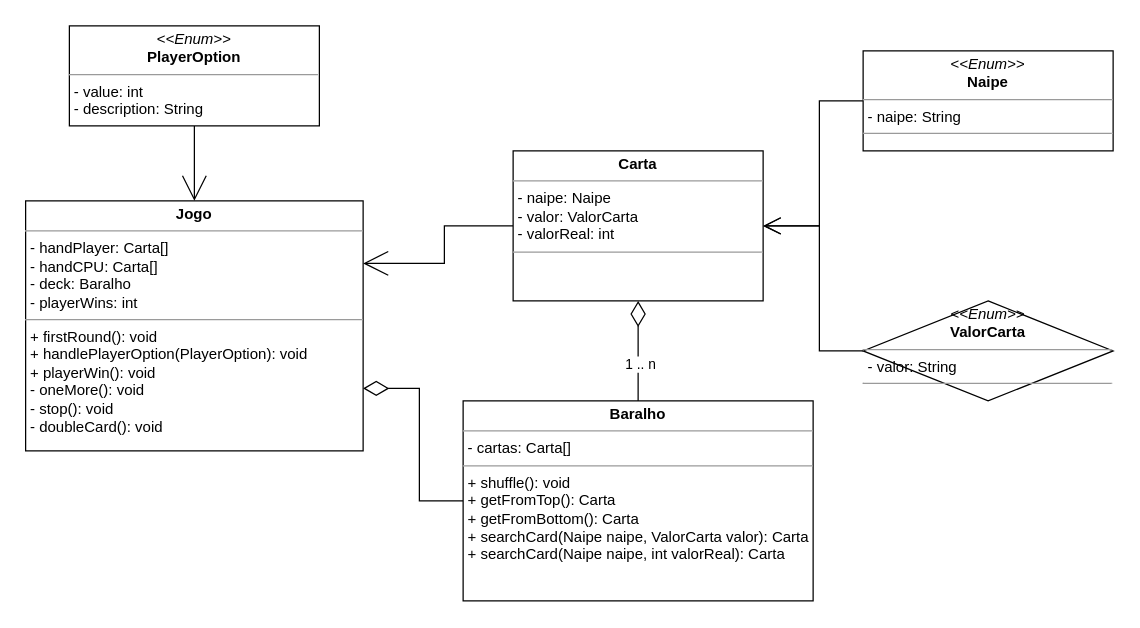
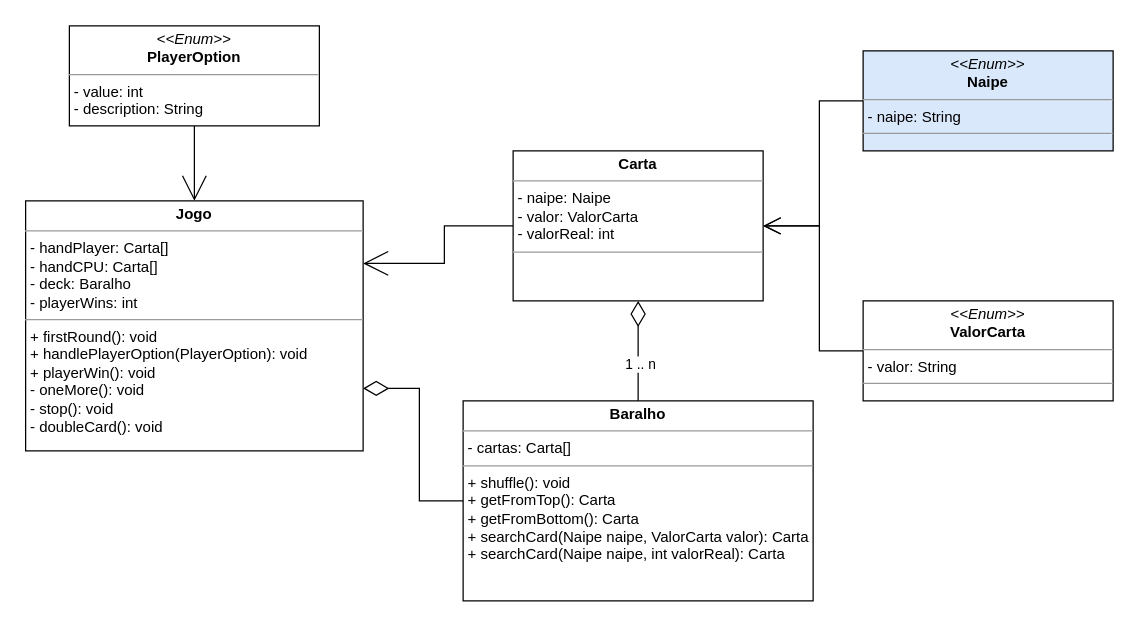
(988, 101) -> (988, 101)
(988, 351) -> (988, 351)
